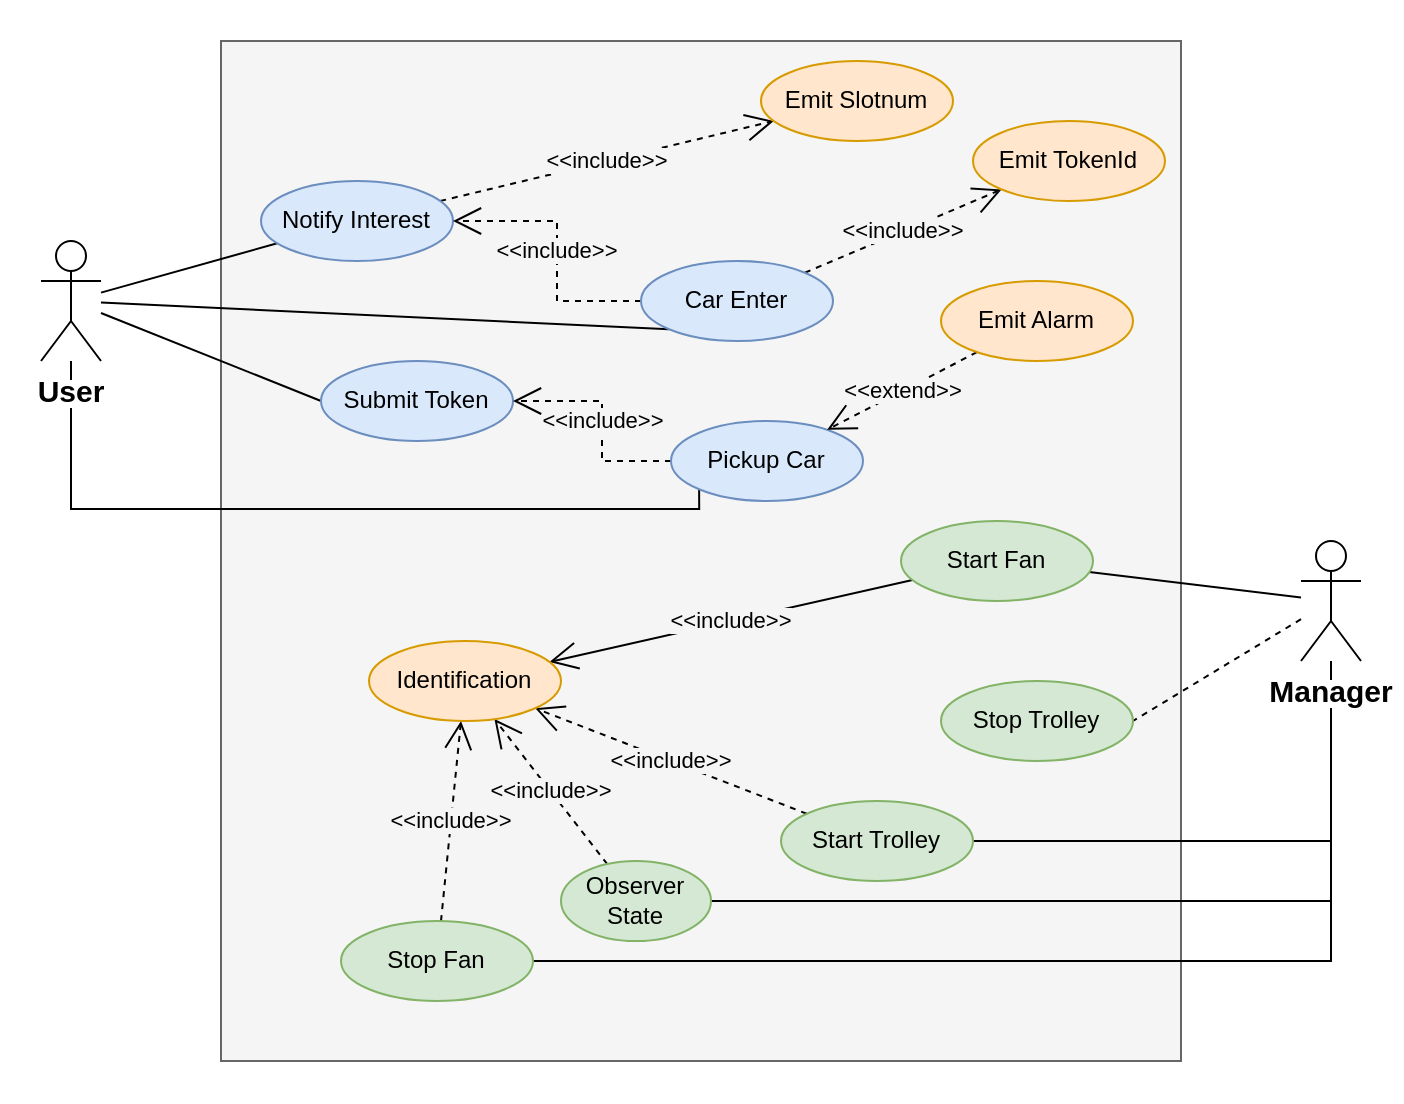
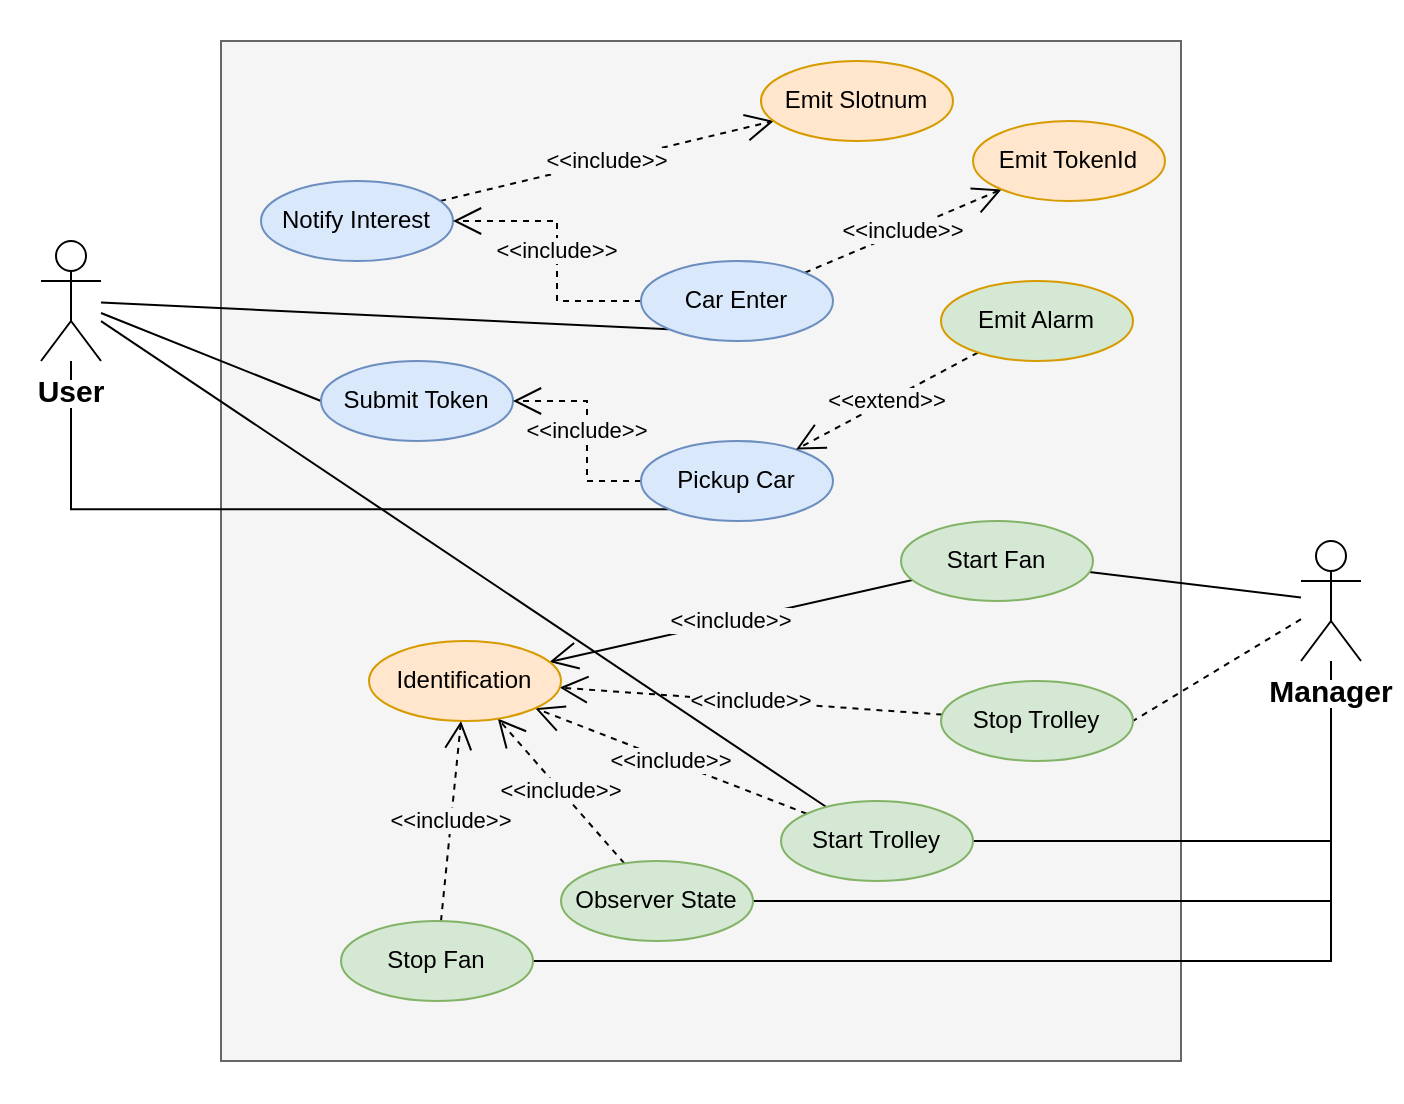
(189, 268) -> (239, 414)
(1037, 321) -> (1037, 321)
(767, 461) -> (737, 481)
none -> (736, 700)
(636, 901) -> (657, 901)
